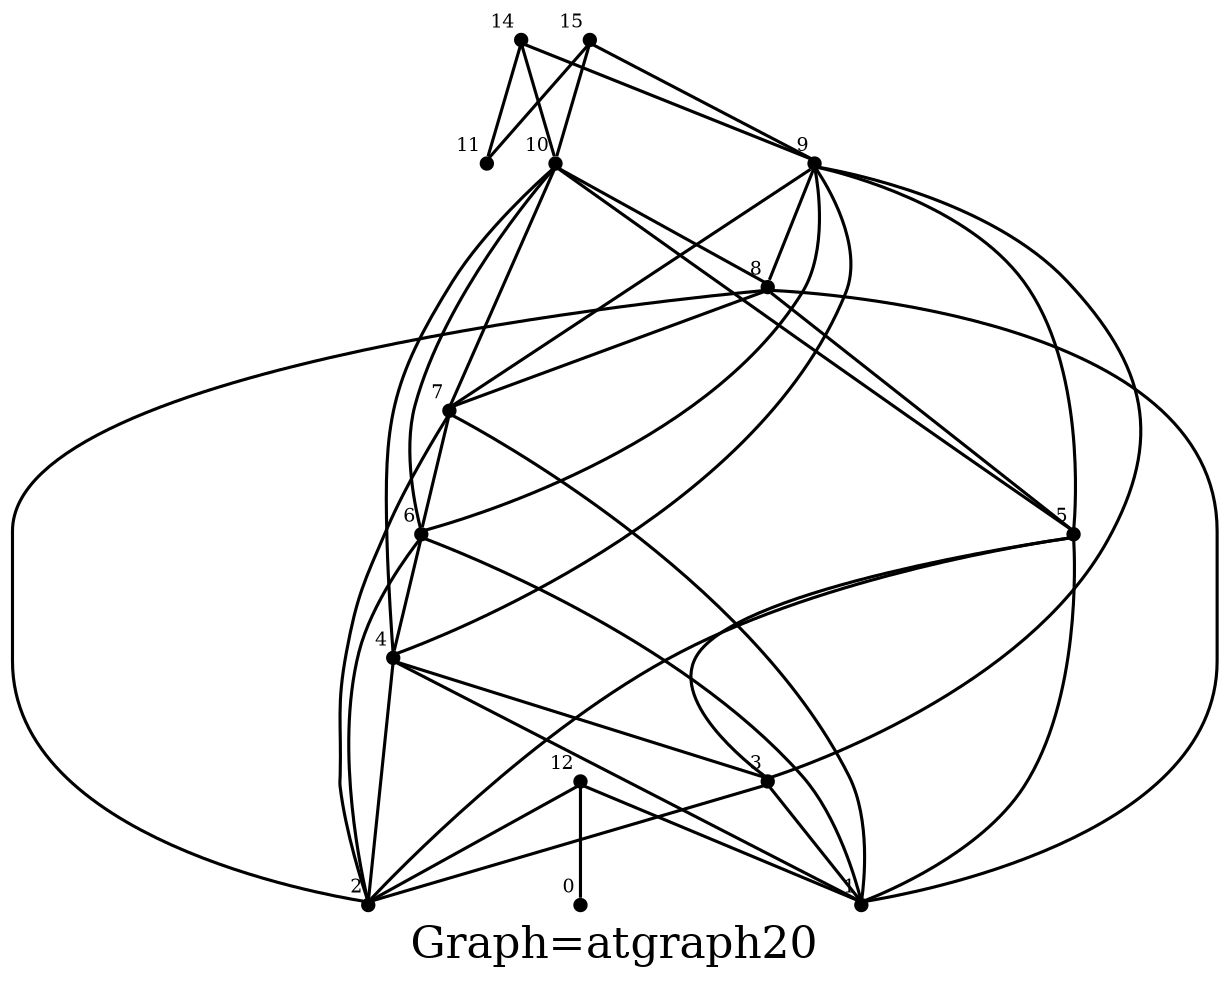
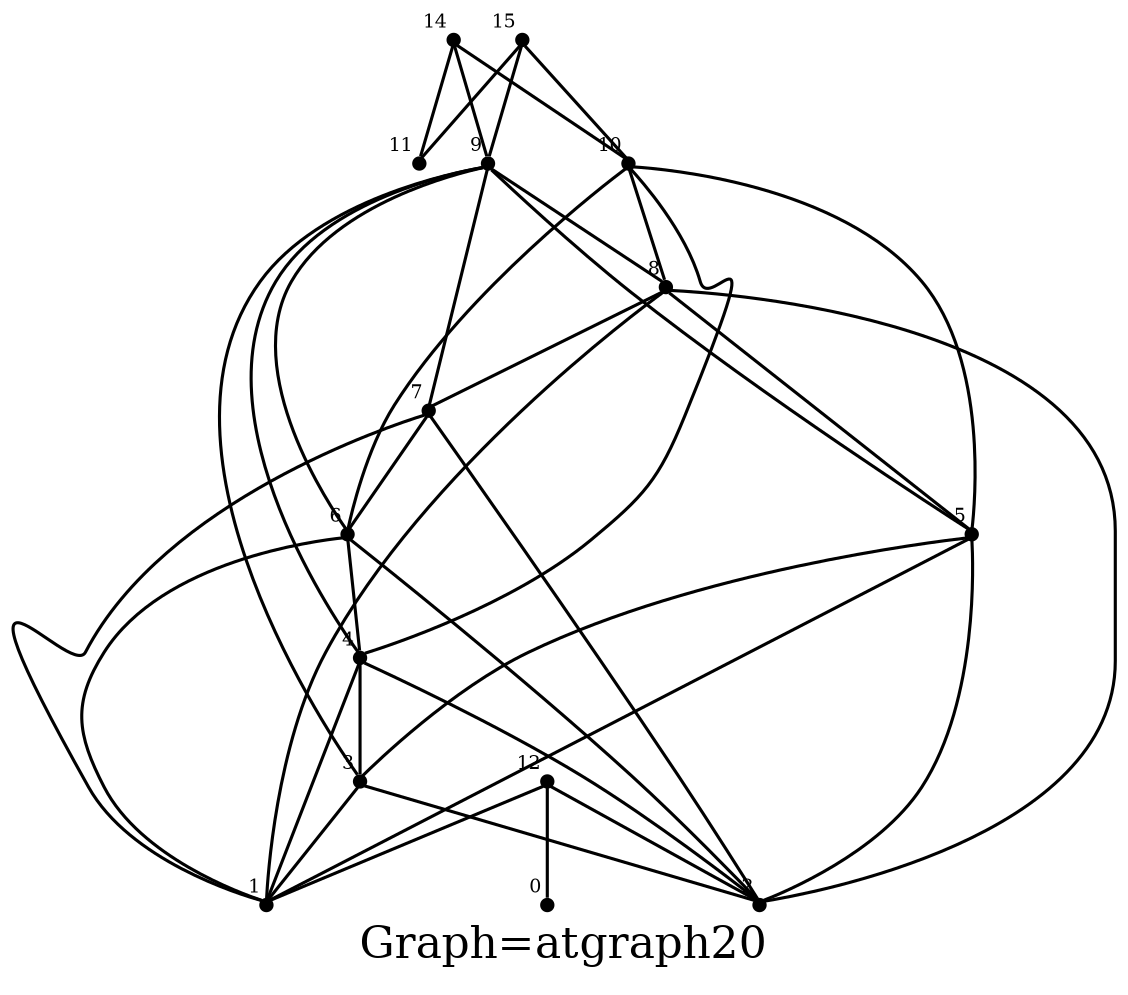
(503, 287) -> none
